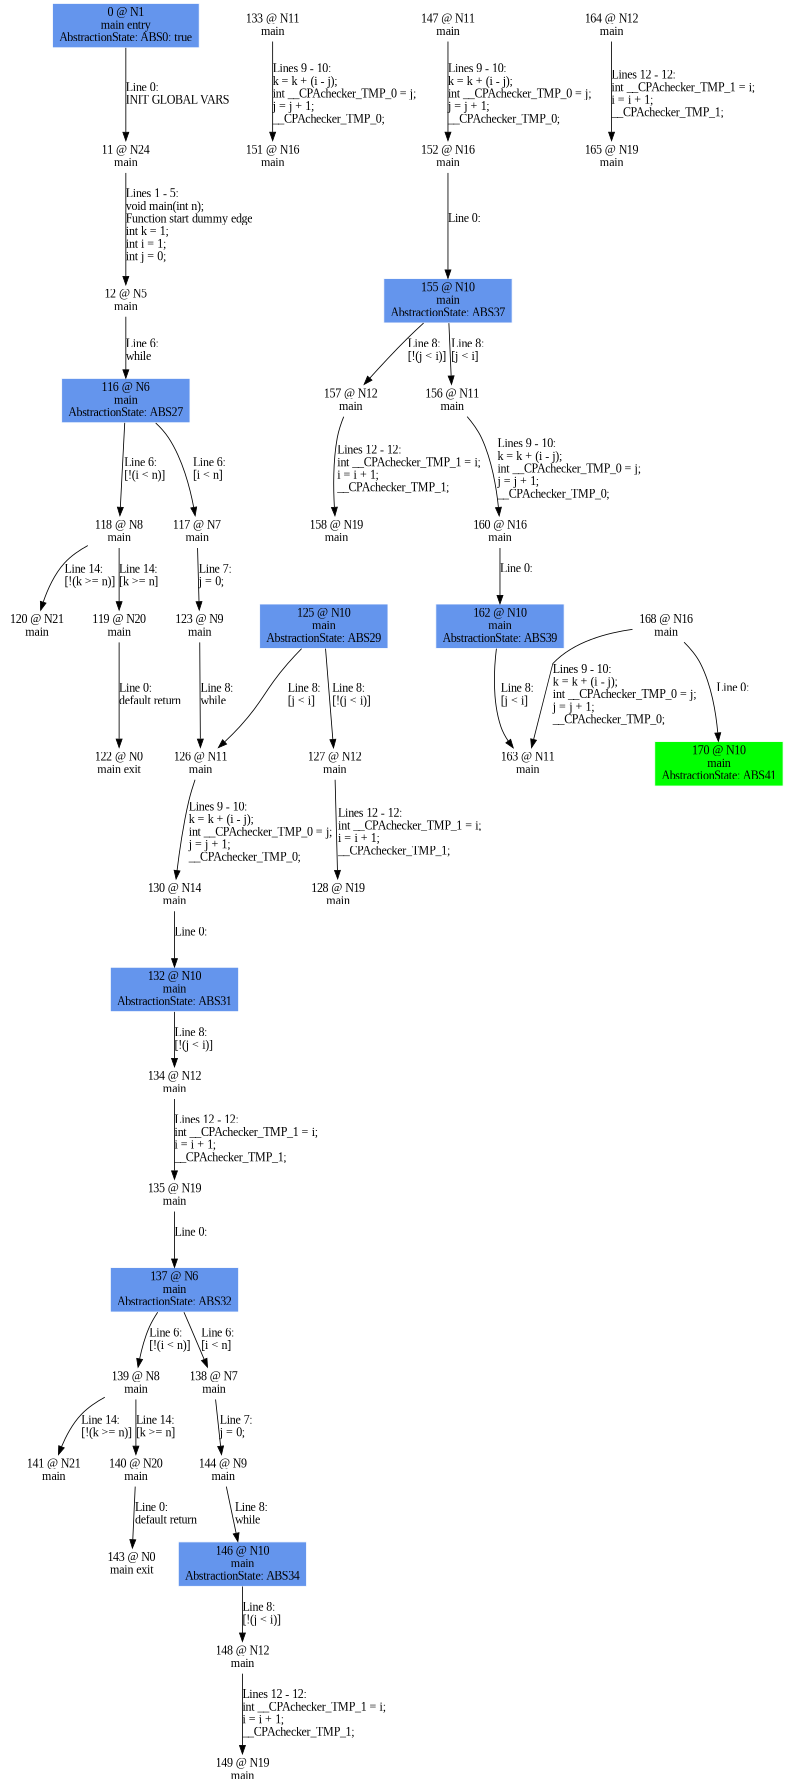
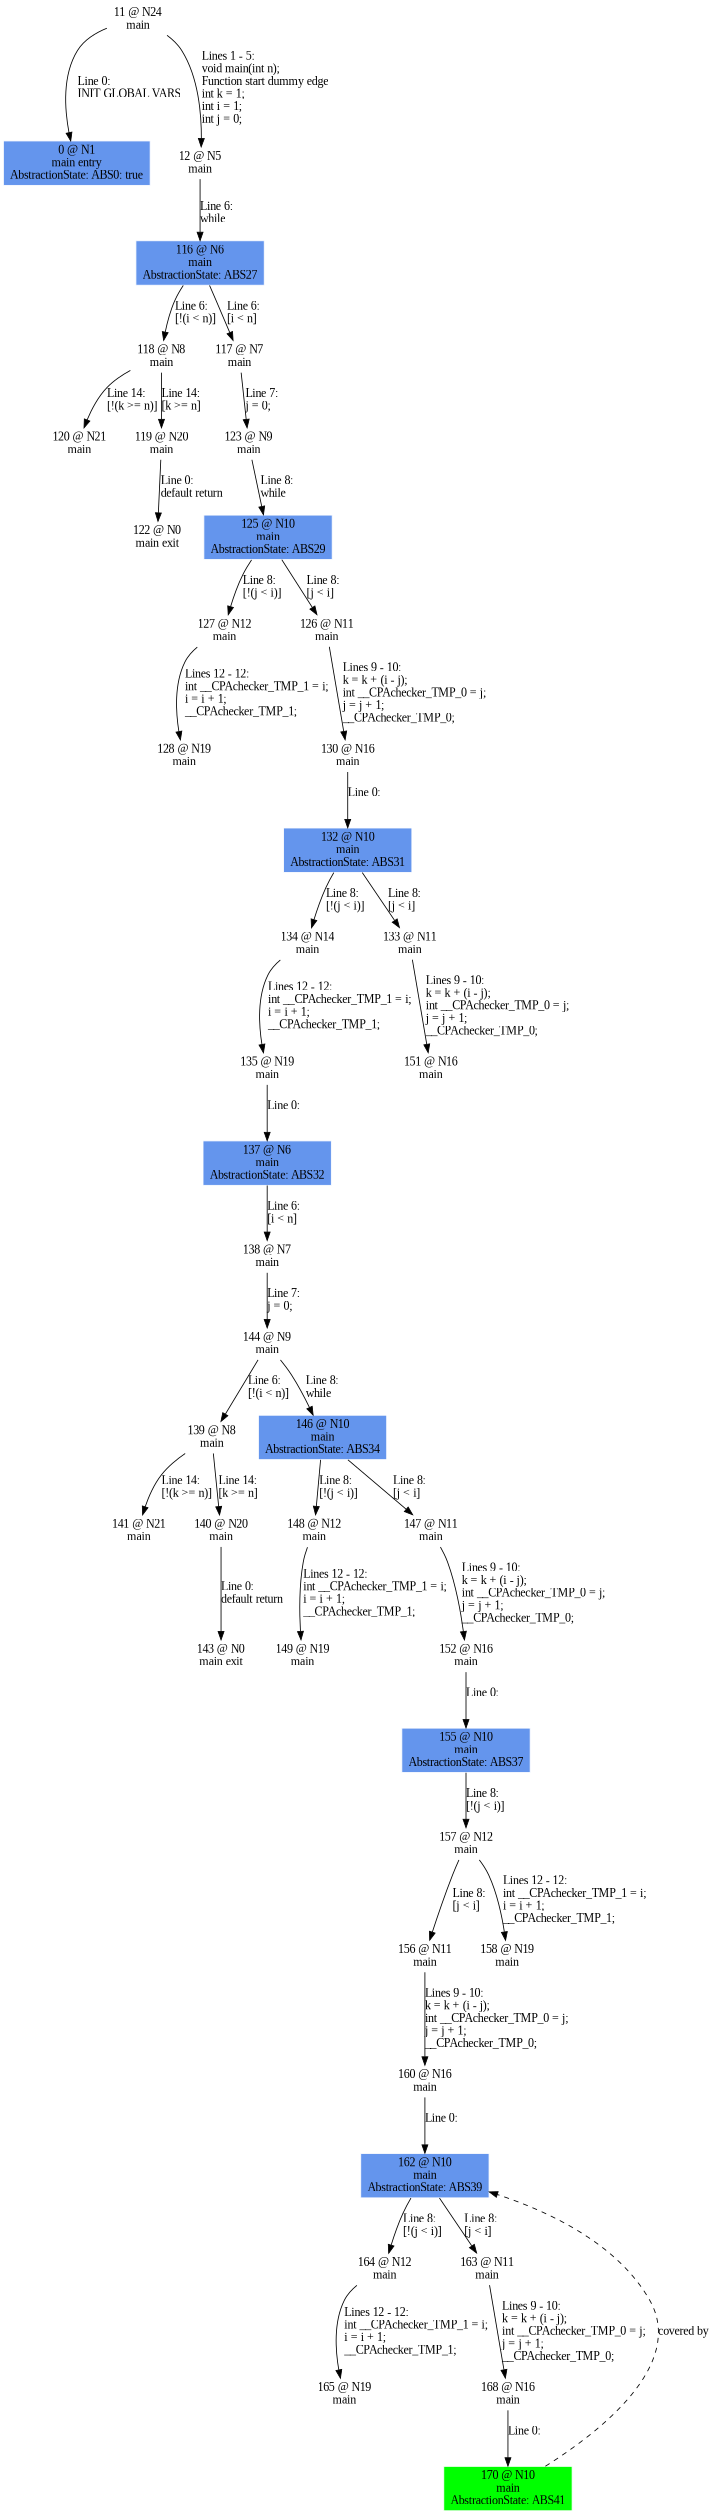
(126, 90) -> (69, 72)
(450, 349) -> (445, 1896)
(556, 660) -> (497, 2327)
(200, 691) -> (257, 483)
(174, 895) -> (348, 756)
none -> (378, 896)
(174, 1083) -> (307, 944)
(146, 1335) -> (242, 1387)
none -> (377, 1484)
none -> (400, 2221)
none -> (654, 2312)
